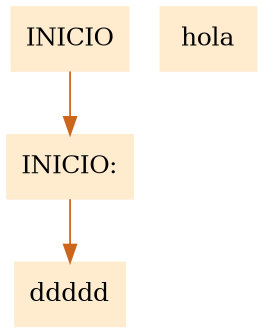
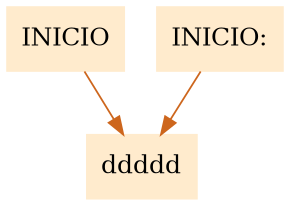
(208, 39) -> none
(70, 94) -> (99, 95)
